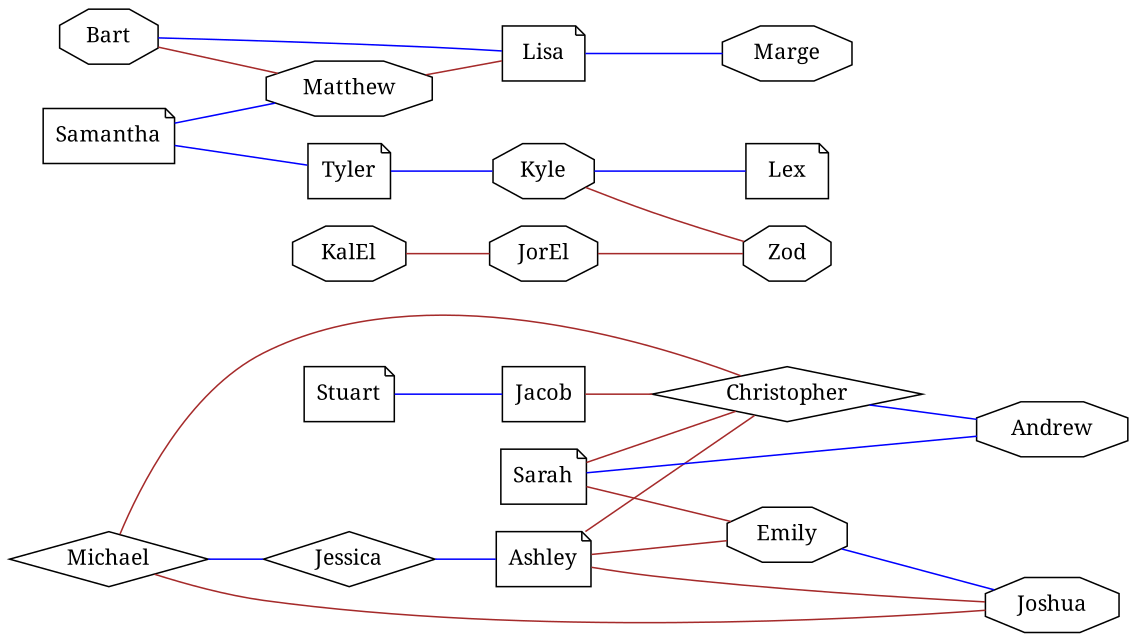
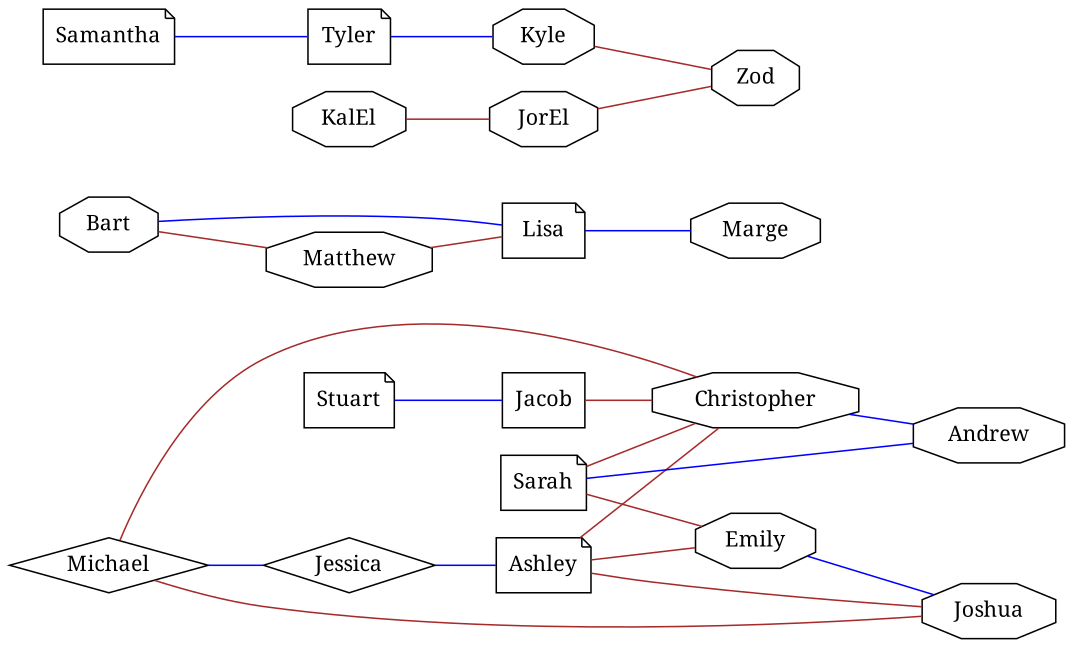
(225, 113) -> none
(787, 171) -> none
(787, 394) -> (756, 400)
